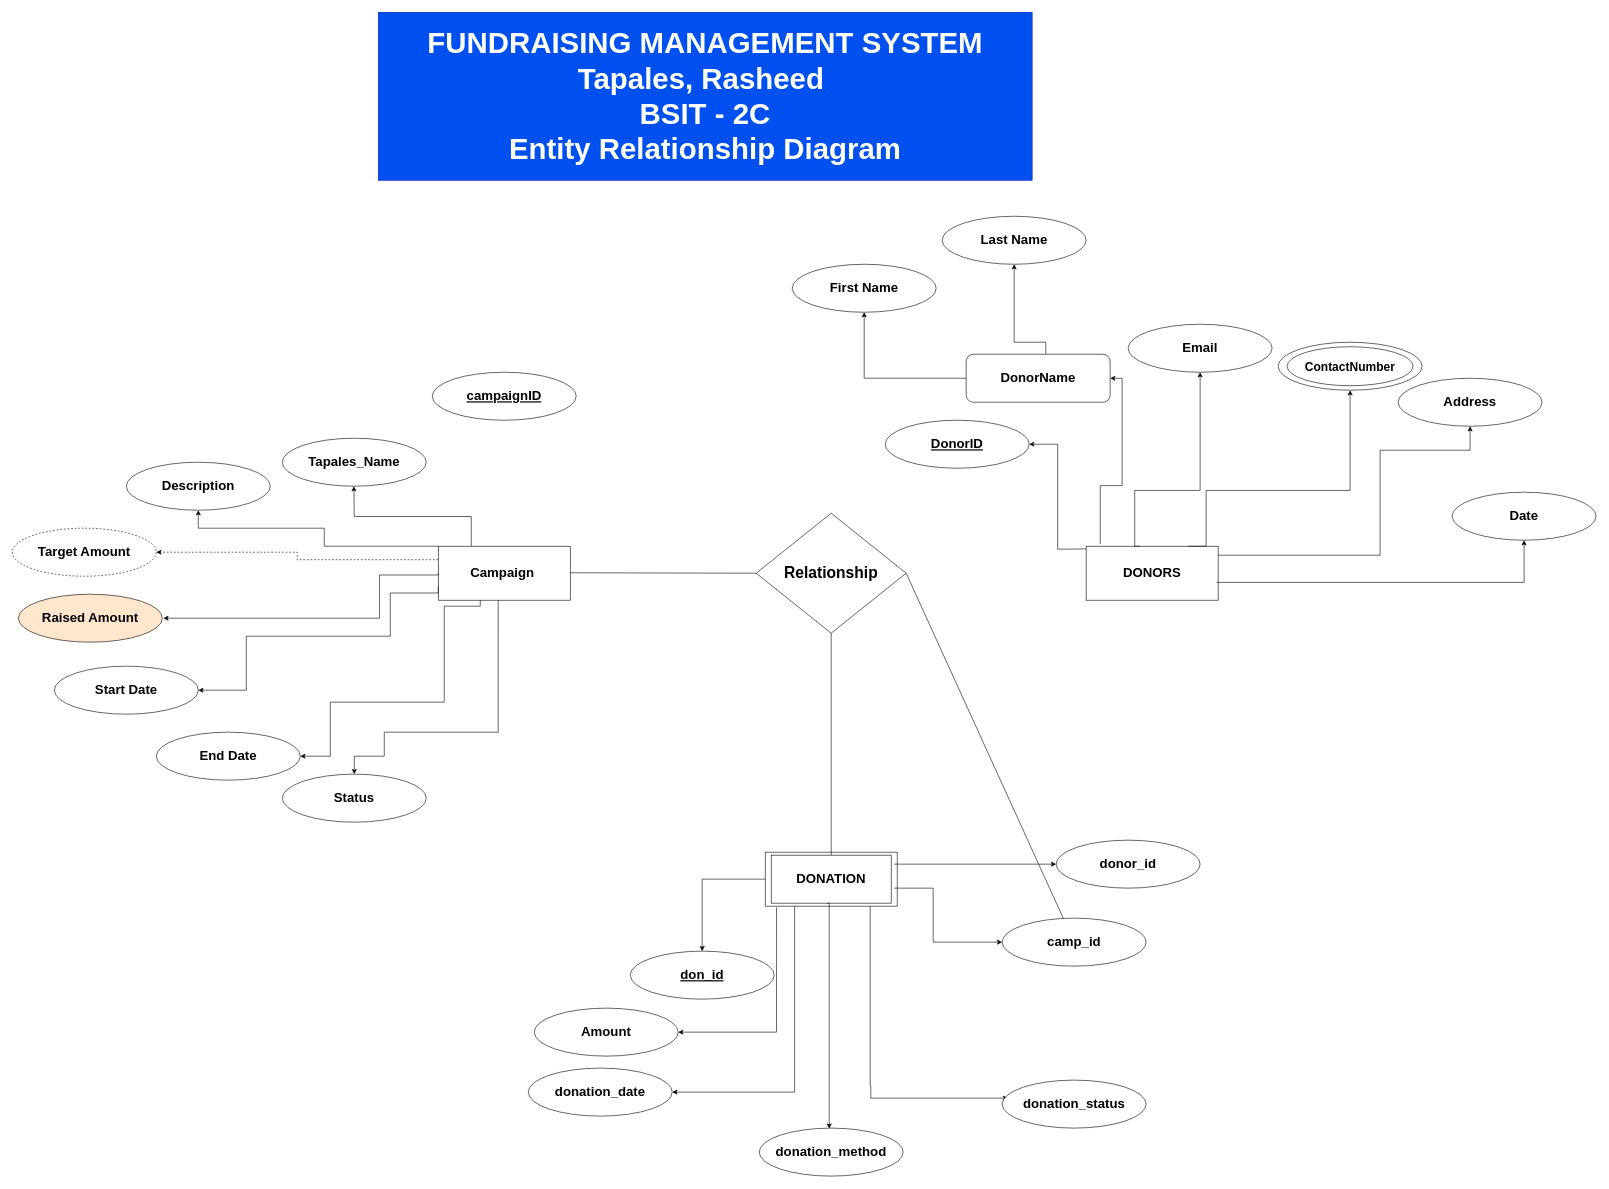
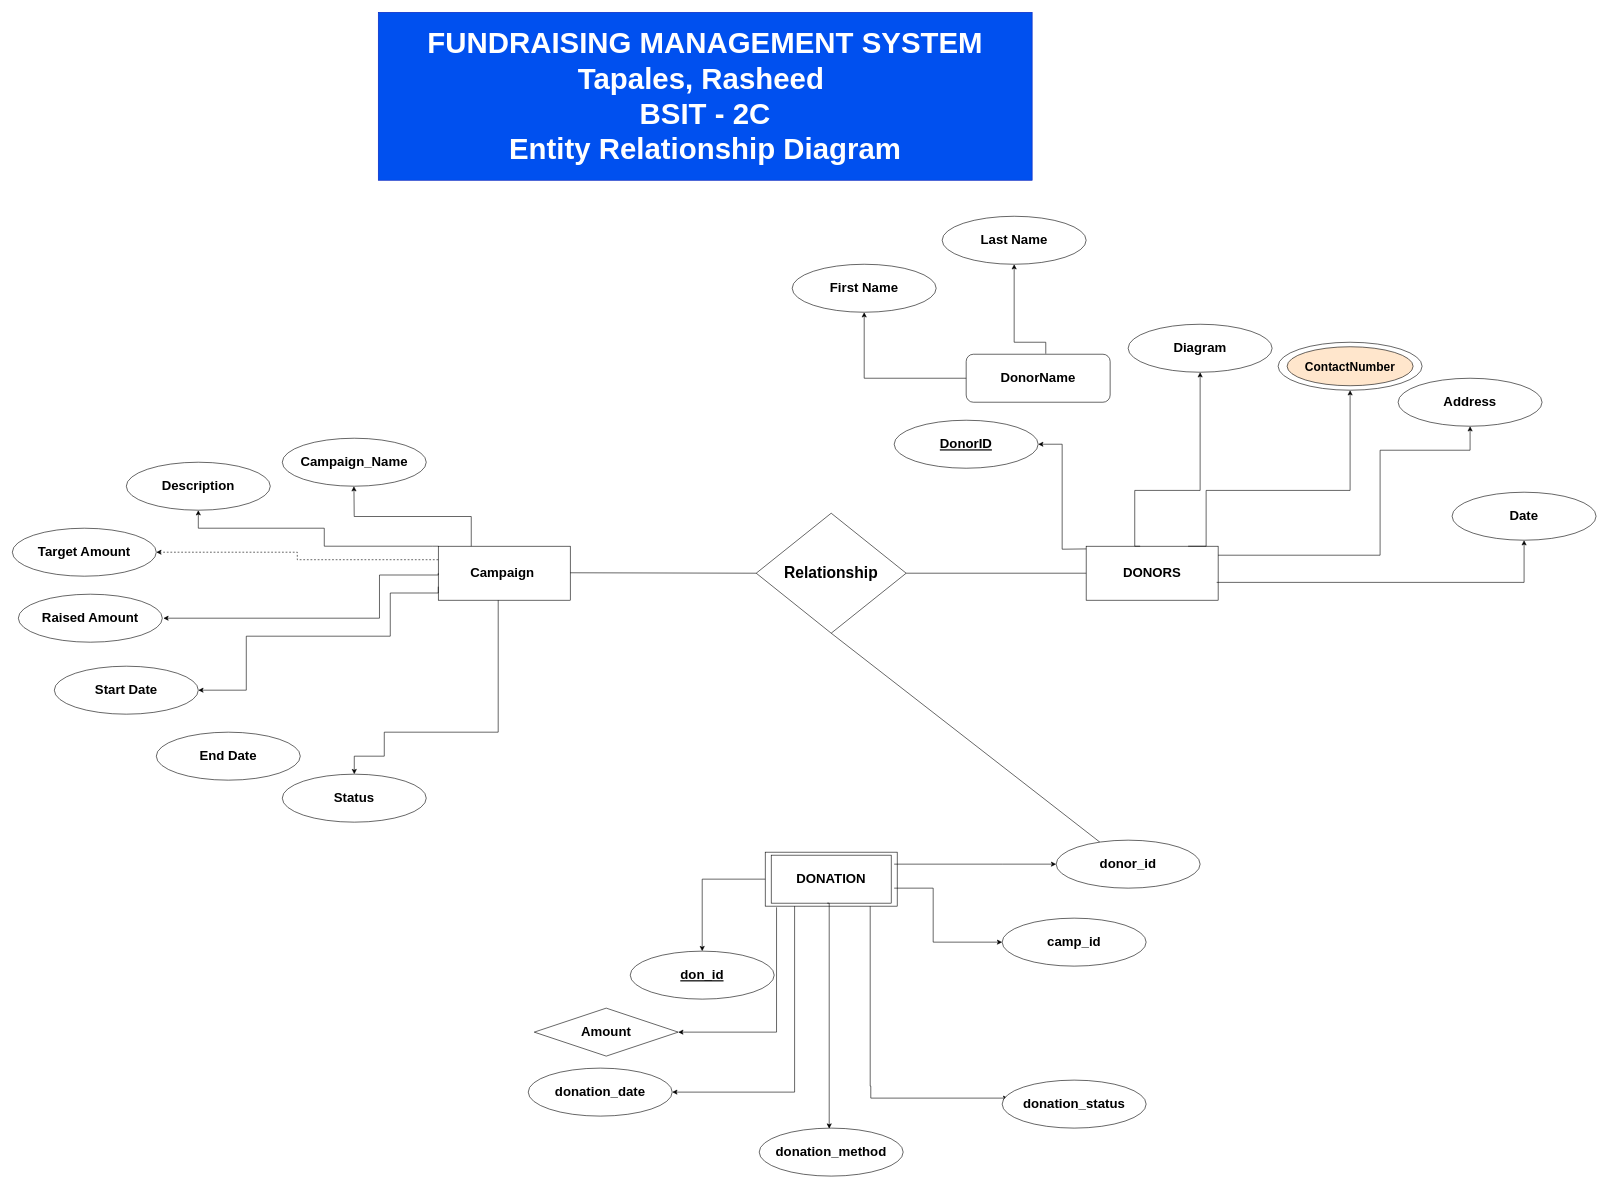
(1200, 348) -> (1200, 348)
(1350, 366) -> (1350, 366)
(504, 396) -> none
(957, 444) -> (966, 444)
(354, 462) -> (354, 462)
(1112, 486) -> none
(84, 552) -> (84, 552)
(444, 606) -> none
(90, 618) -> (90, 618)
(947, 663) -> (996, 573)
(831, 744) -> (966, 738)
(606, 1032) -> (606, 1032)
